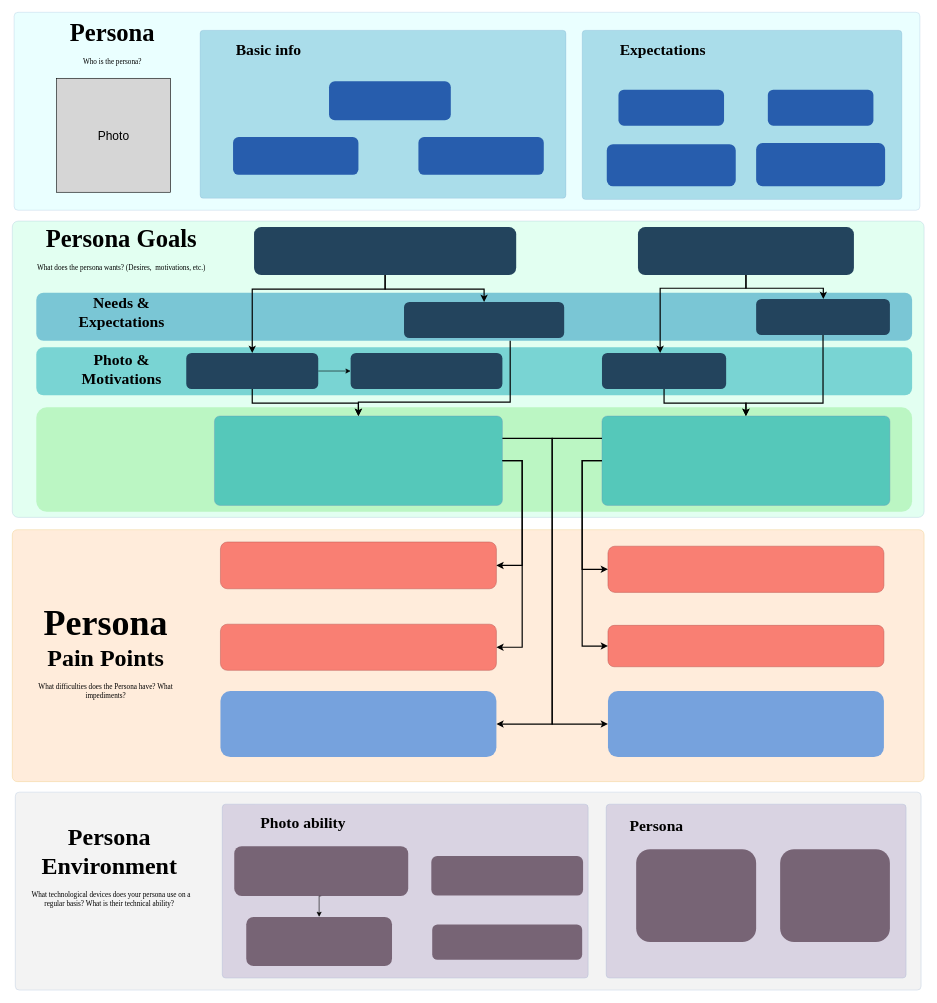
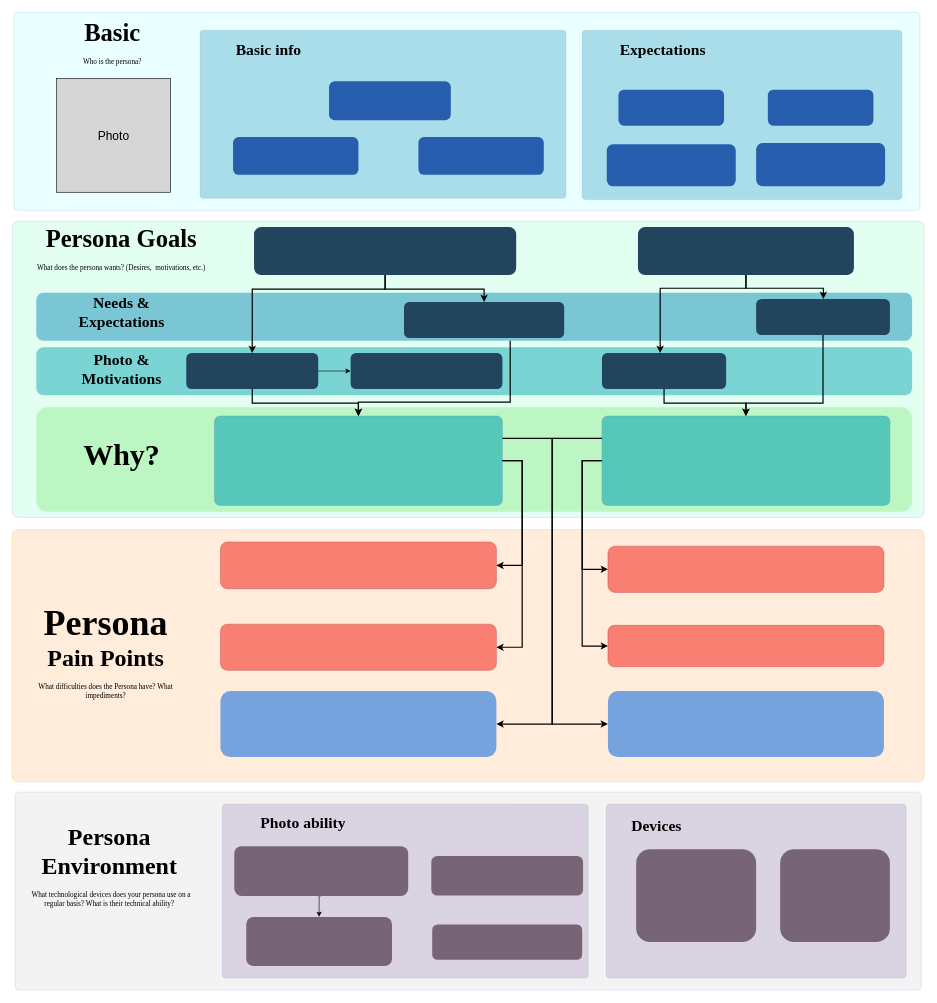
(113, 18) -> (113, 18)
none -> (122, 461)
(657, 816) -> (657, 816)
